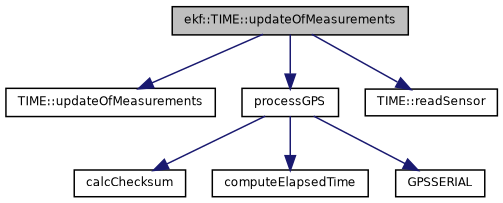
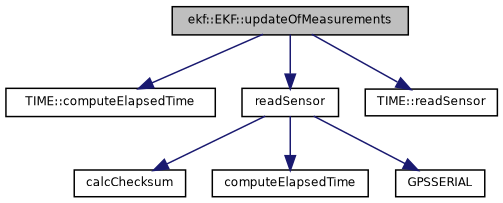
(290, 21) -> (290, 21)
(111, 102) -> (111, 102)
(290, 102) -> (290, 102)
